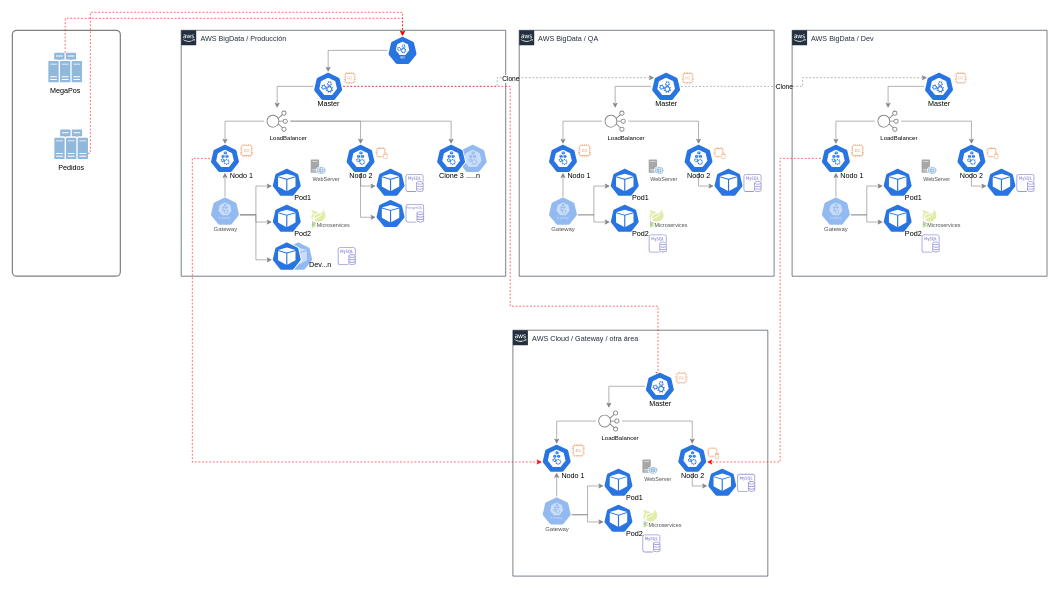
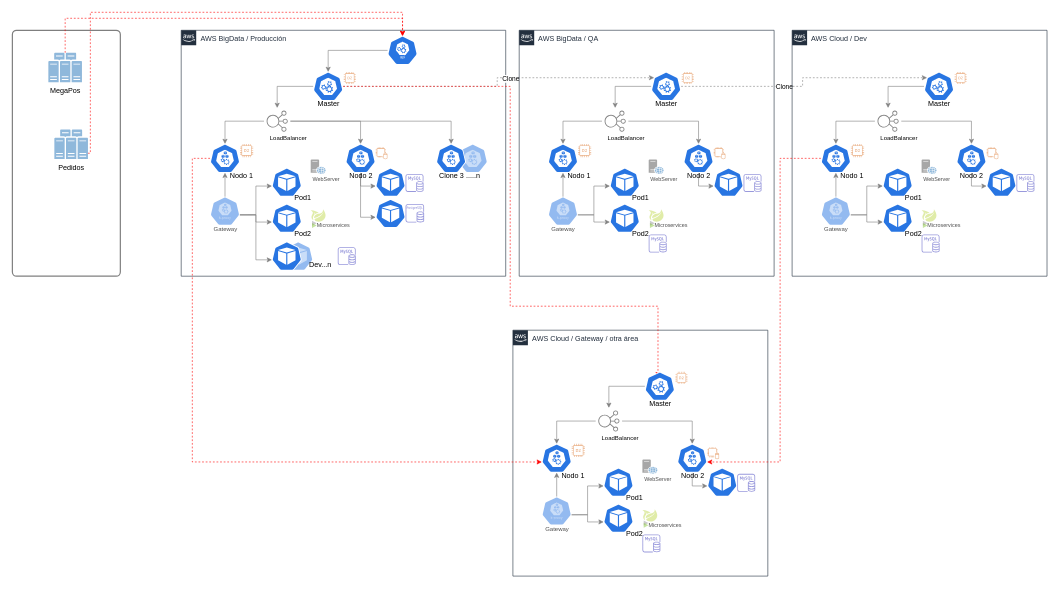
(842, 39) -> (838, 39)
